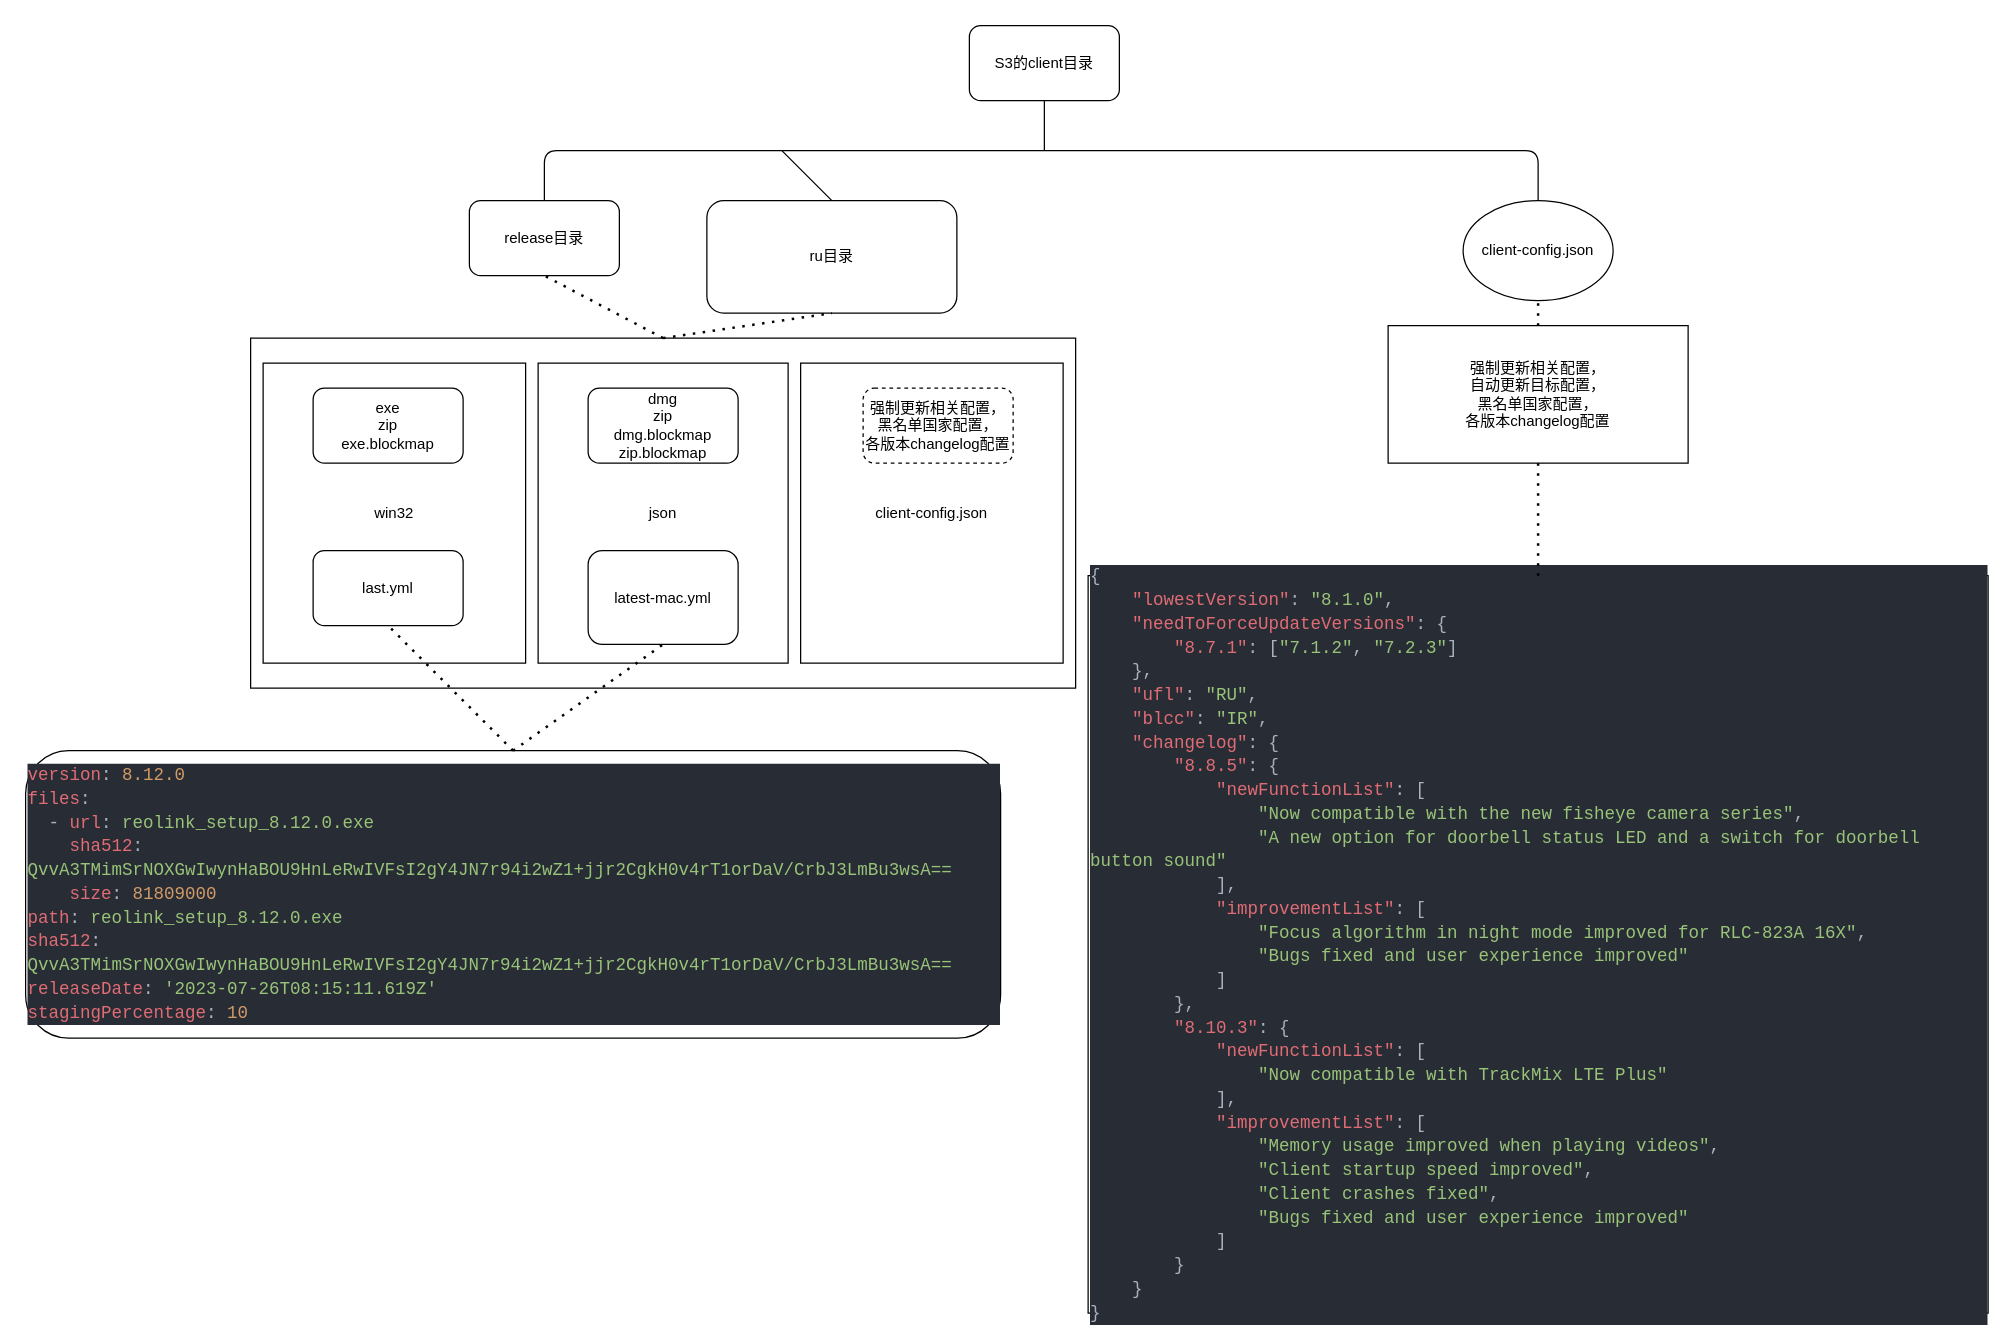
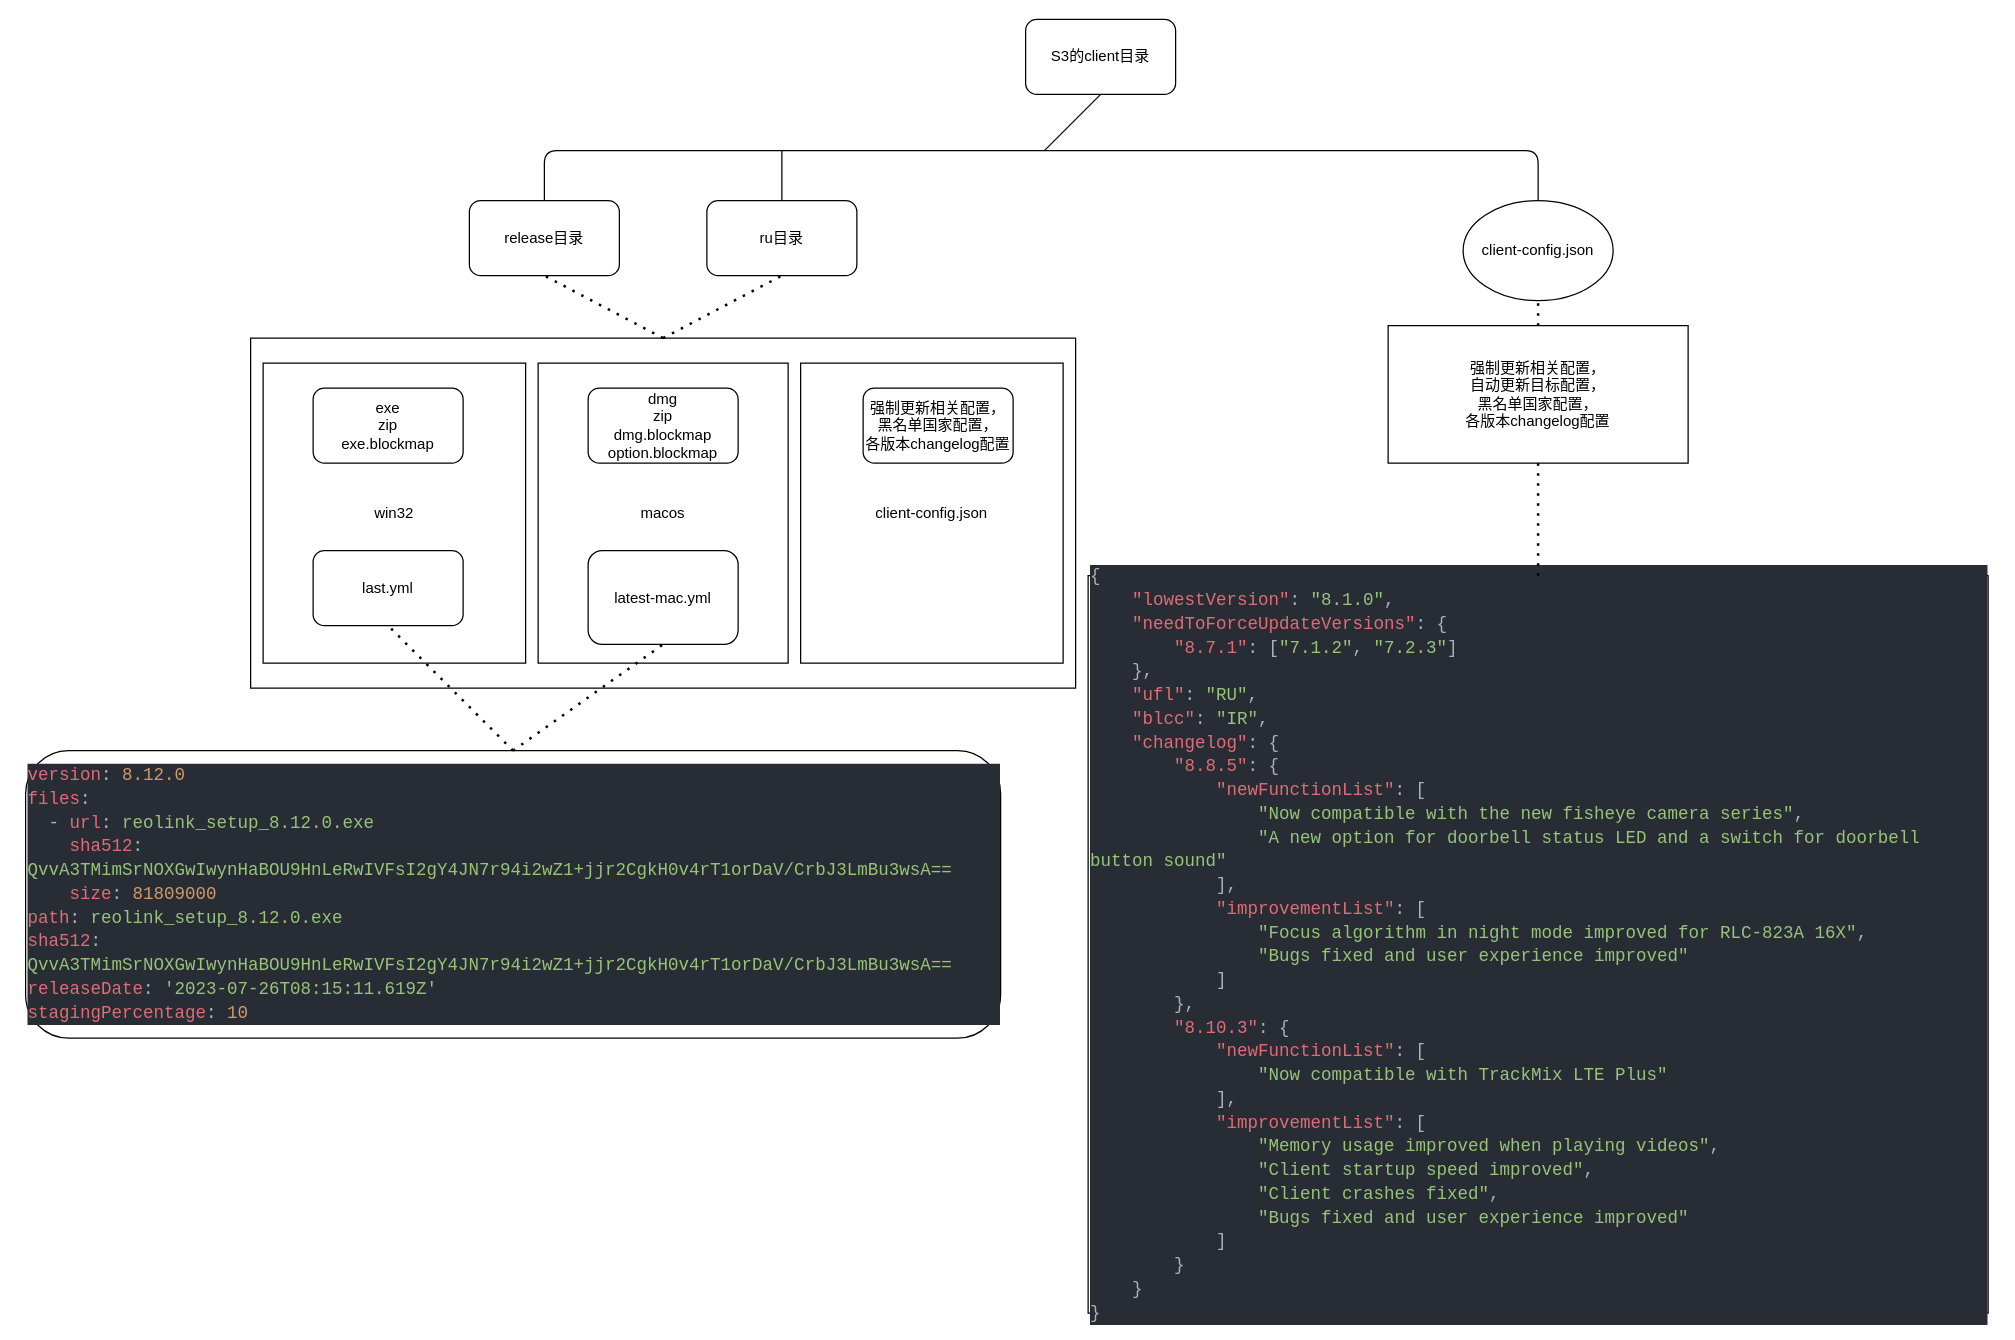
(1044, 63) -> (1101, 57)
(832, 257) -> (782, 238)
(663, 426) -> (663, 426)
(938, 426) -> (938, 426)
(663, 513) -> (663, 513)
